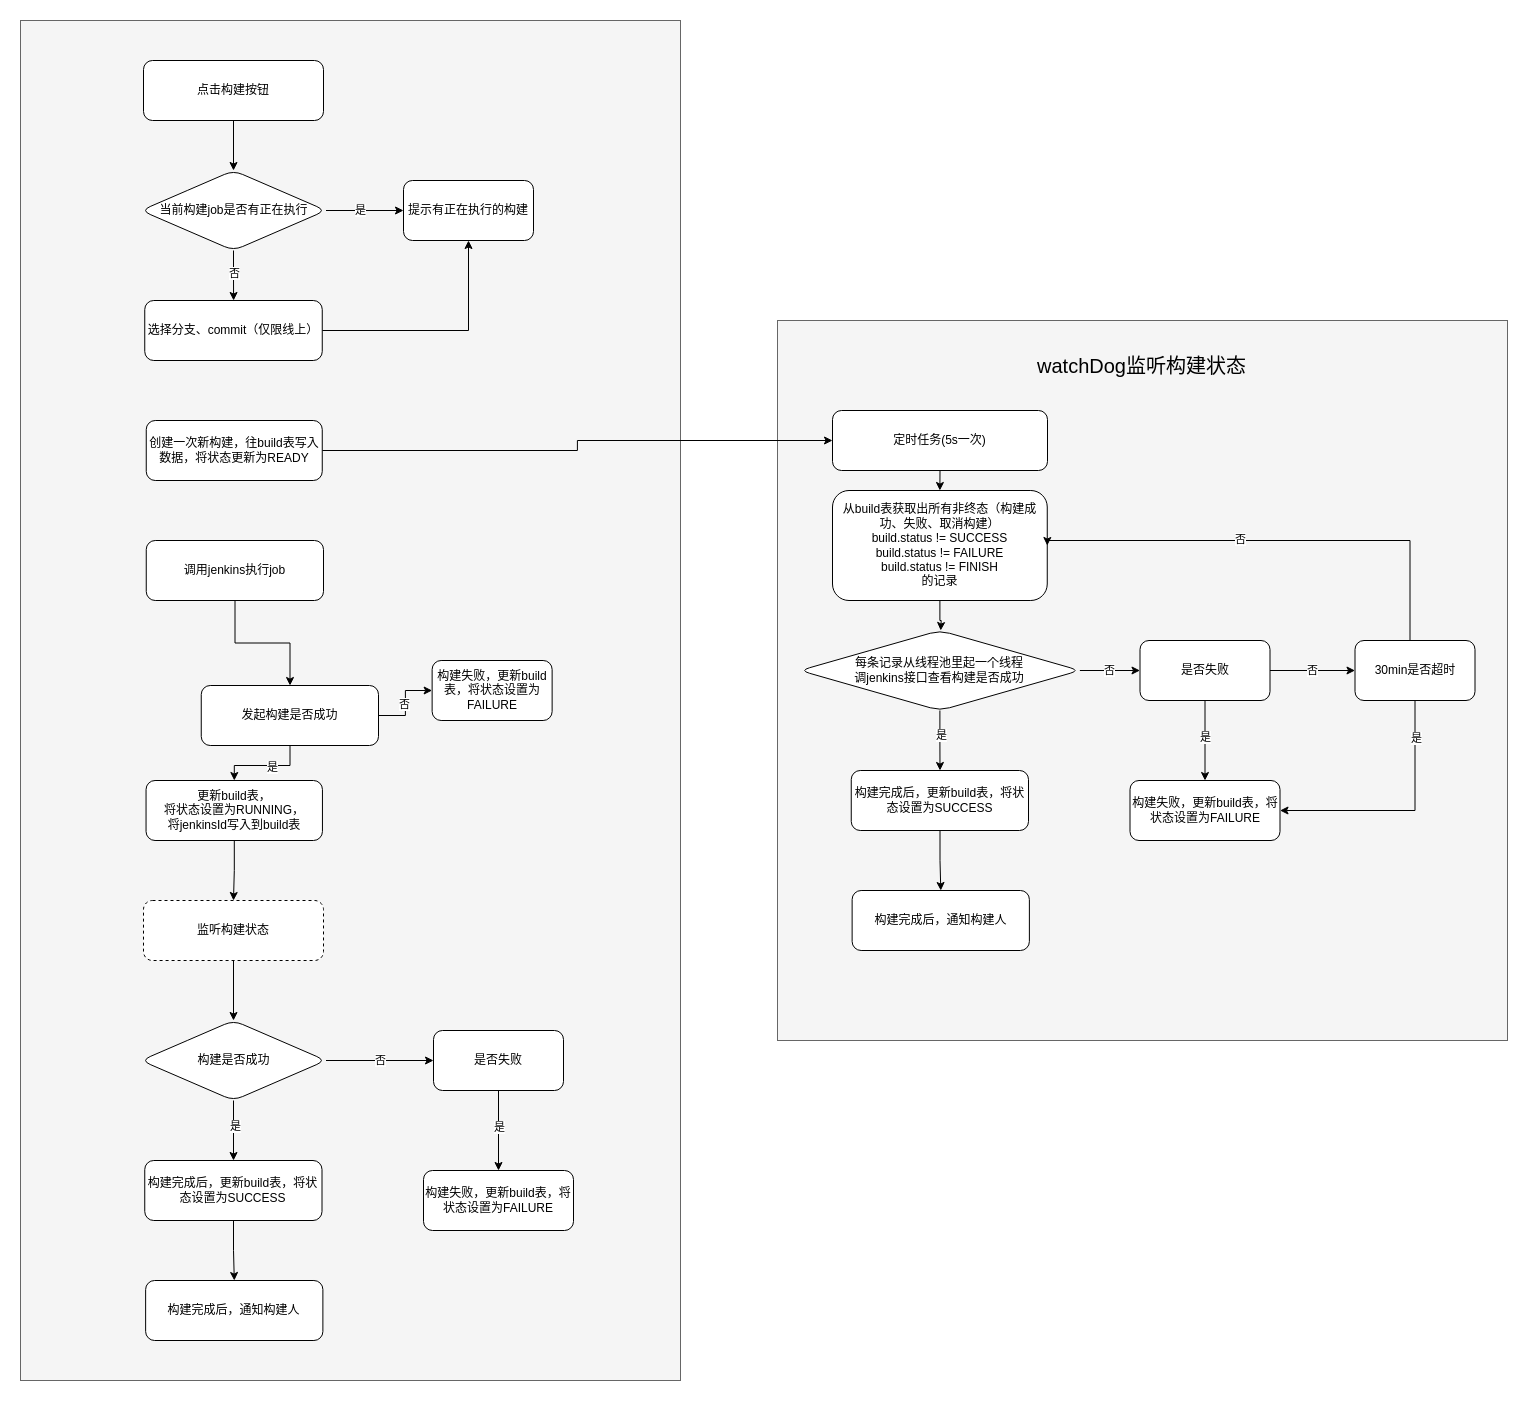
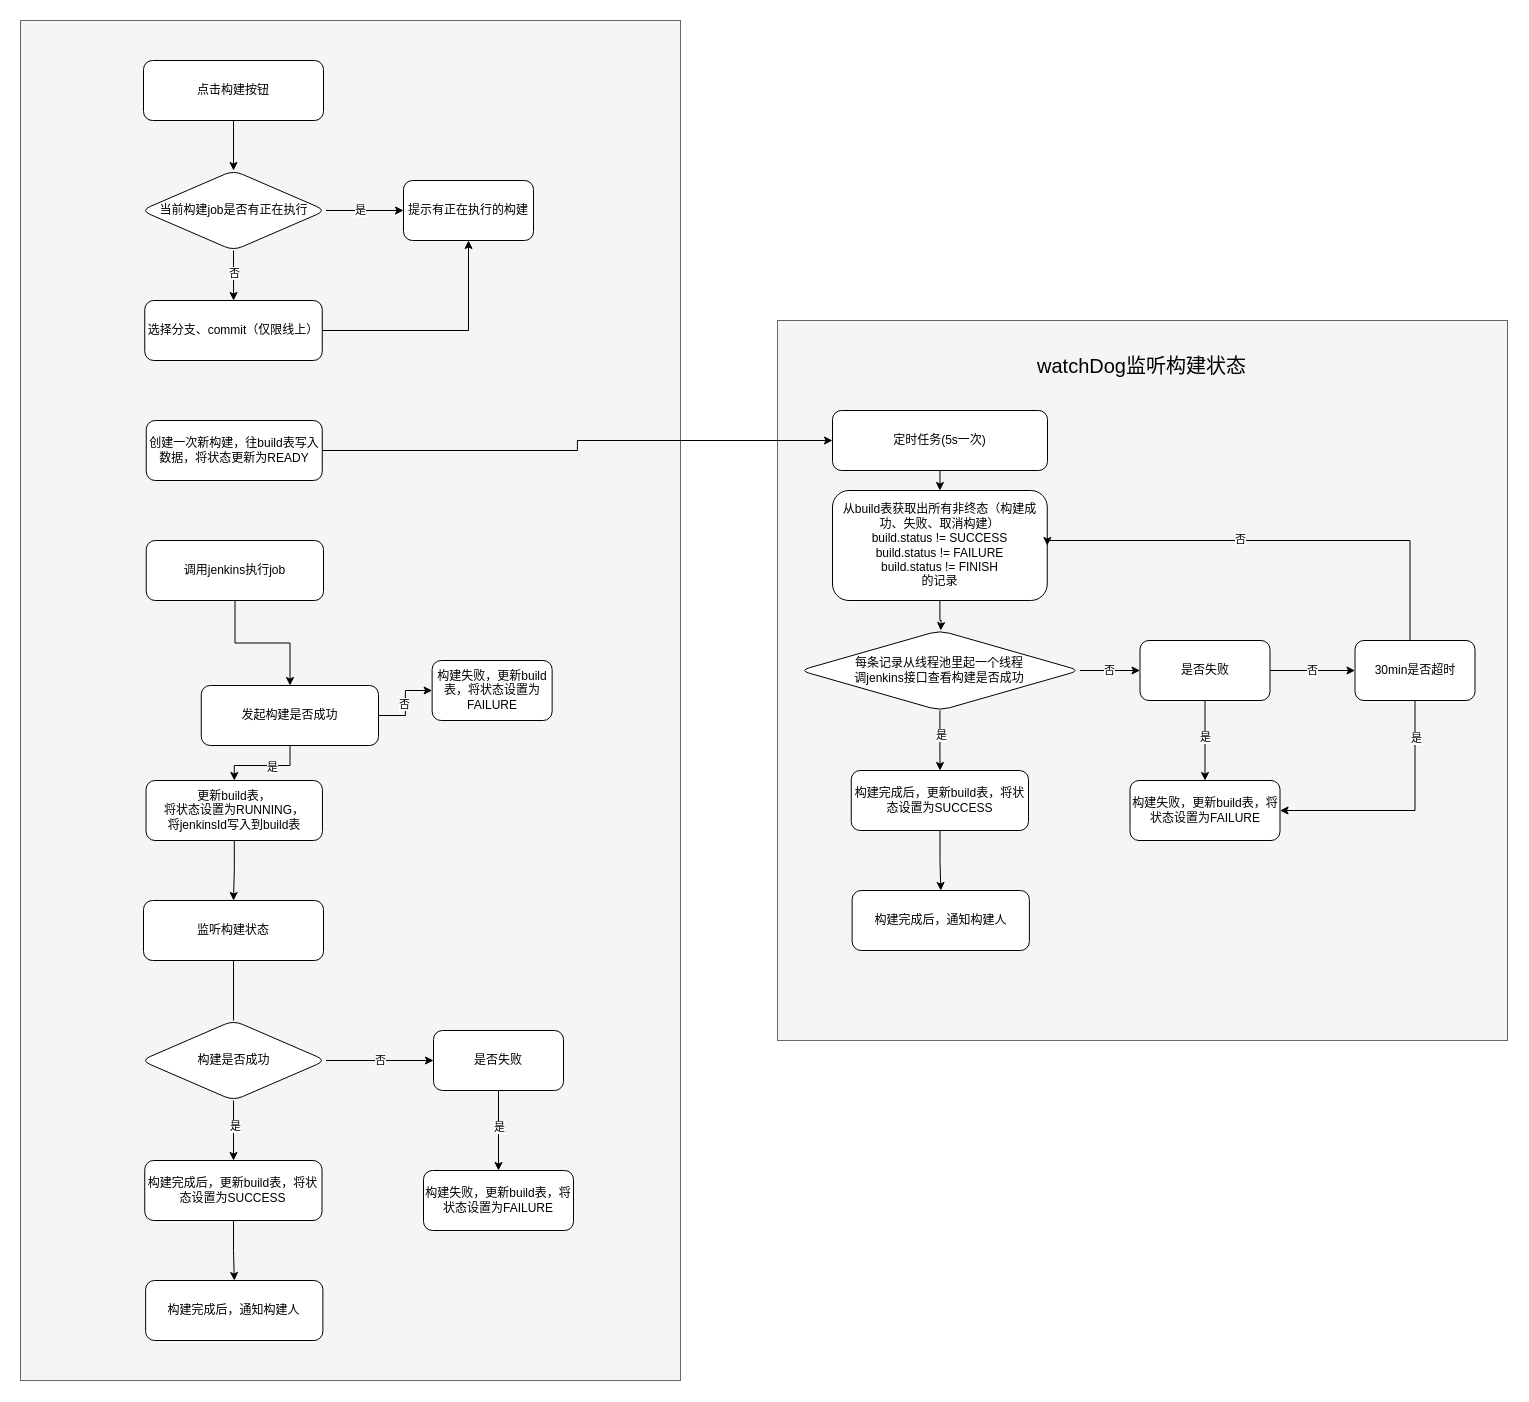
(234, 931) -> (234, 931)
(234, 1012) -> (234, 1014)
